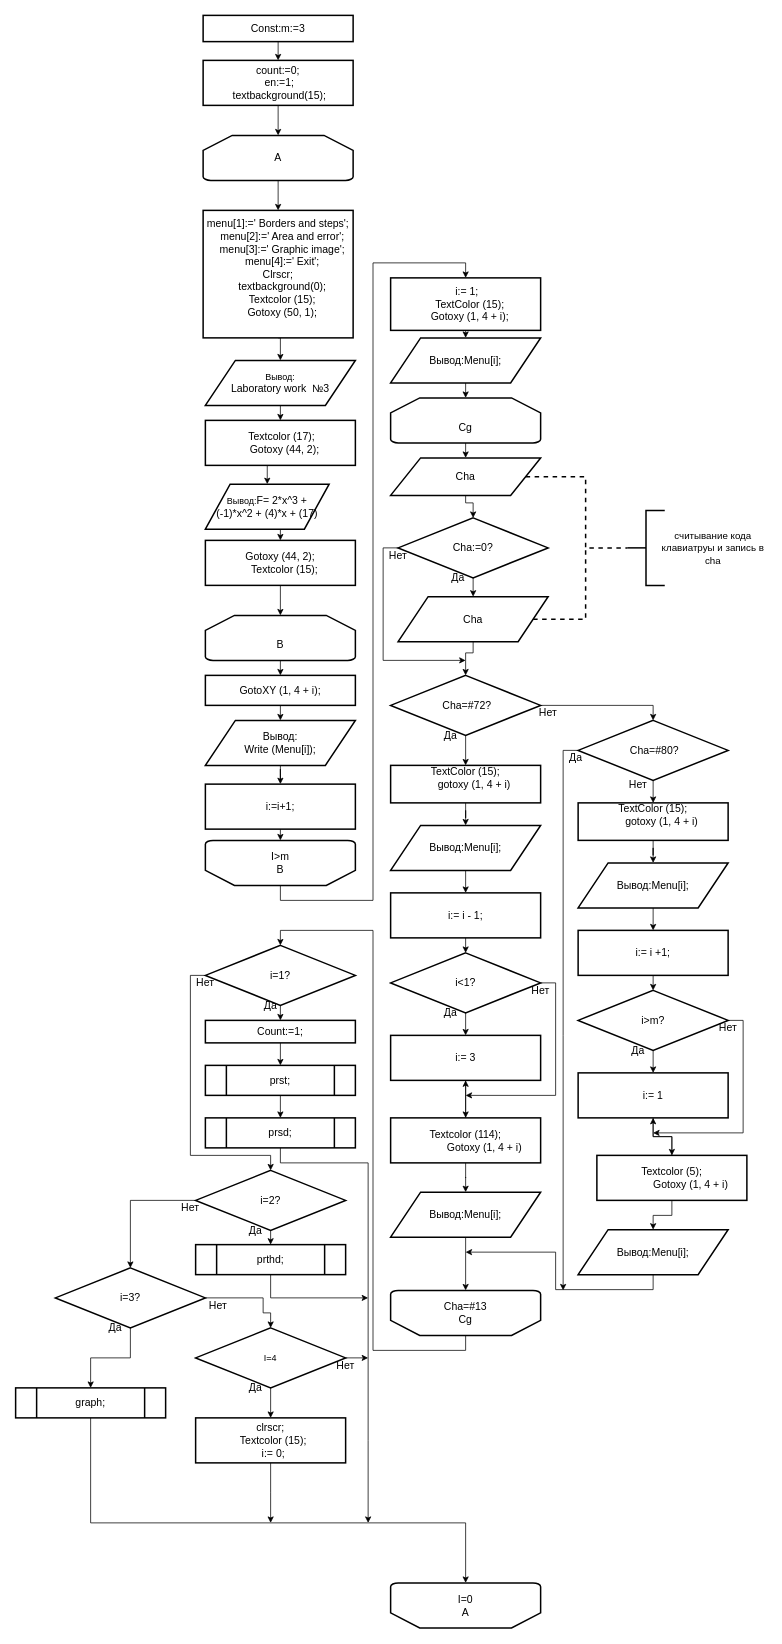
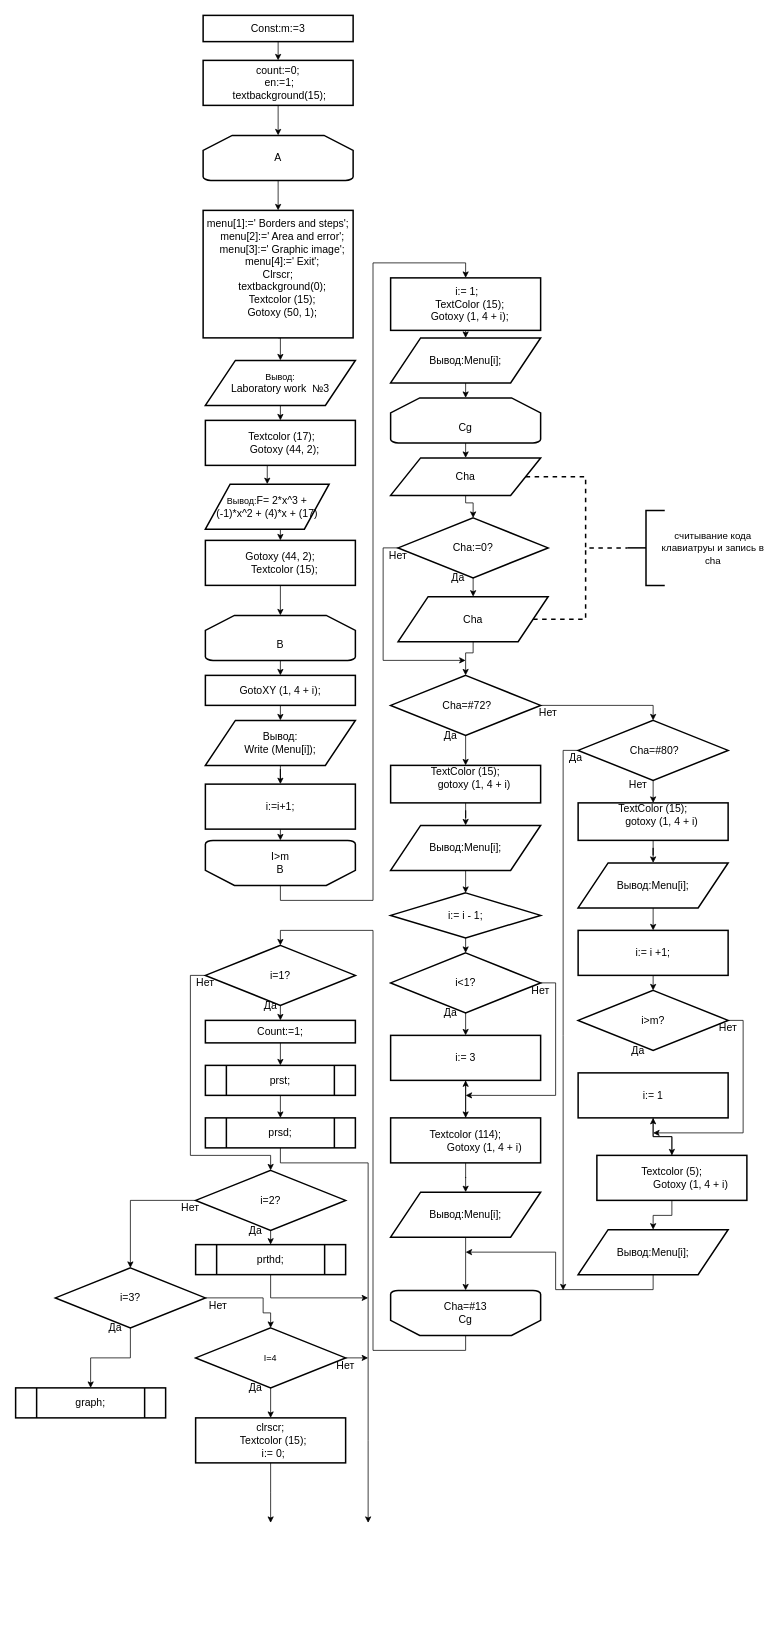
(465, 915) -> (465, 915)
(653, 1066) -> none
(90, 1472) -> none
(465, 1605) -> none
